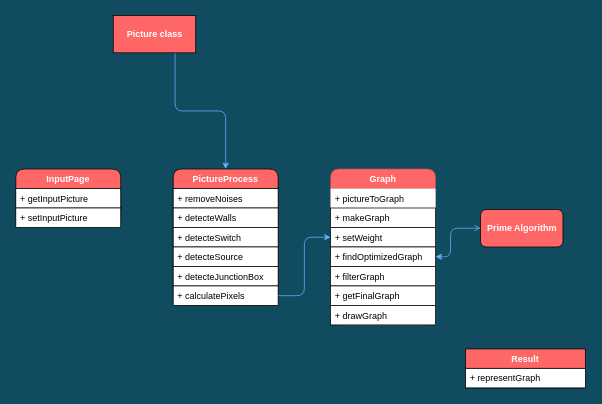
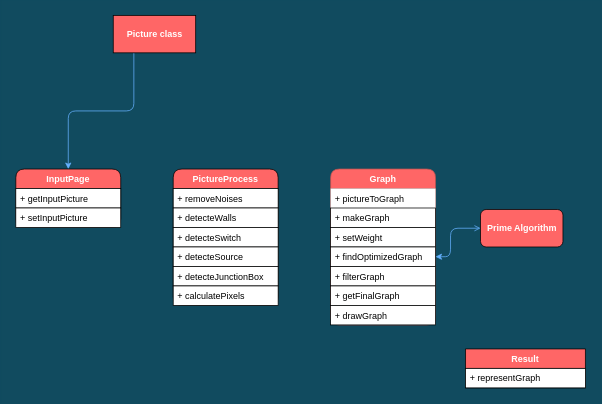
none -> (68, 136)
(225, 136) -> none
(304, 269) -> none
